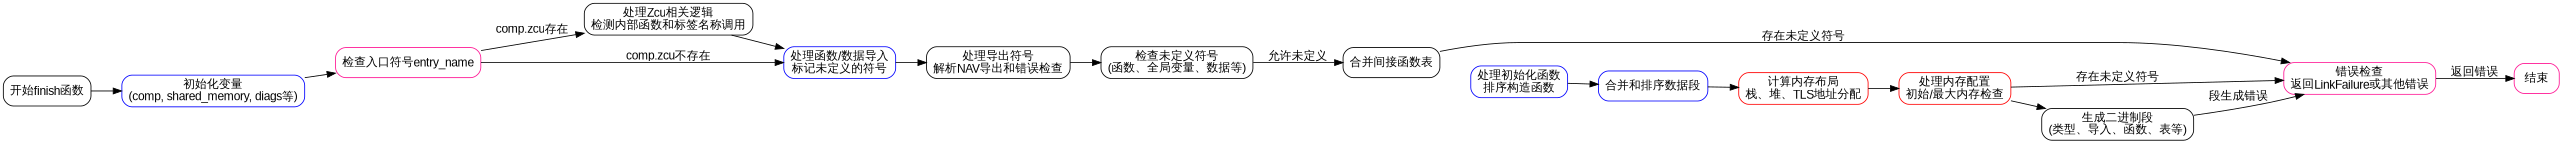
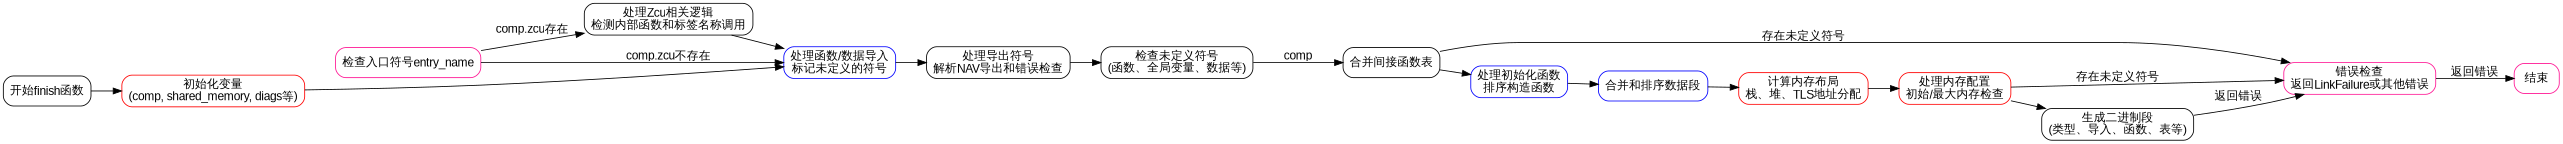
(1298, 56) -> (1298, 56)
none -> (1451, 72)
(316, 76) -> (540, 82)
(213, 91) -> (213, 91)
(2239, 96) -> (2239, 96)
